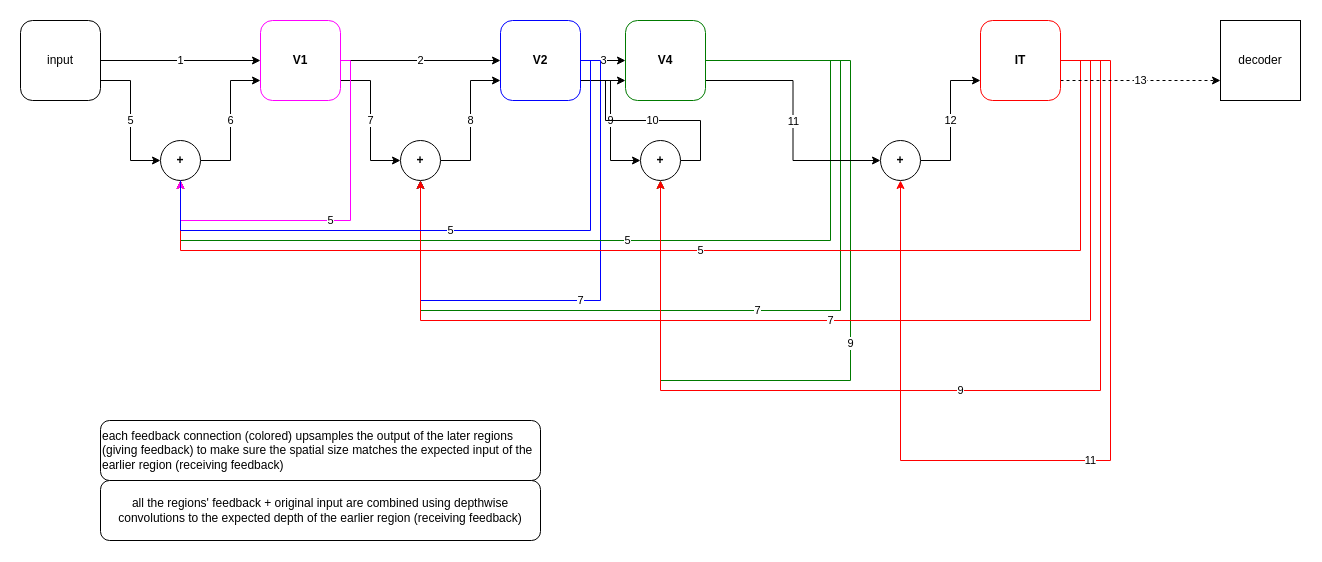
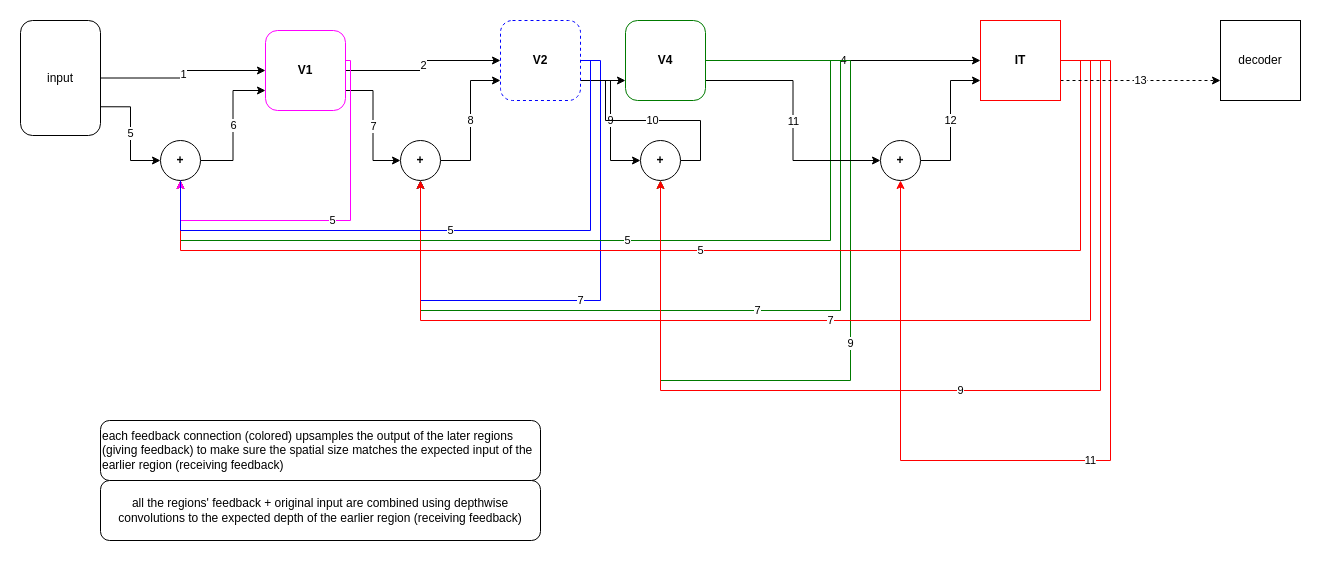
(61, 61) -> (61, 78)
(301, 61) -> (306, 71)
(541, 61) -> (541, 61)
(610, 61) -> none
none -> (913, 61)
(1021, 61) -> (1021, 61)
